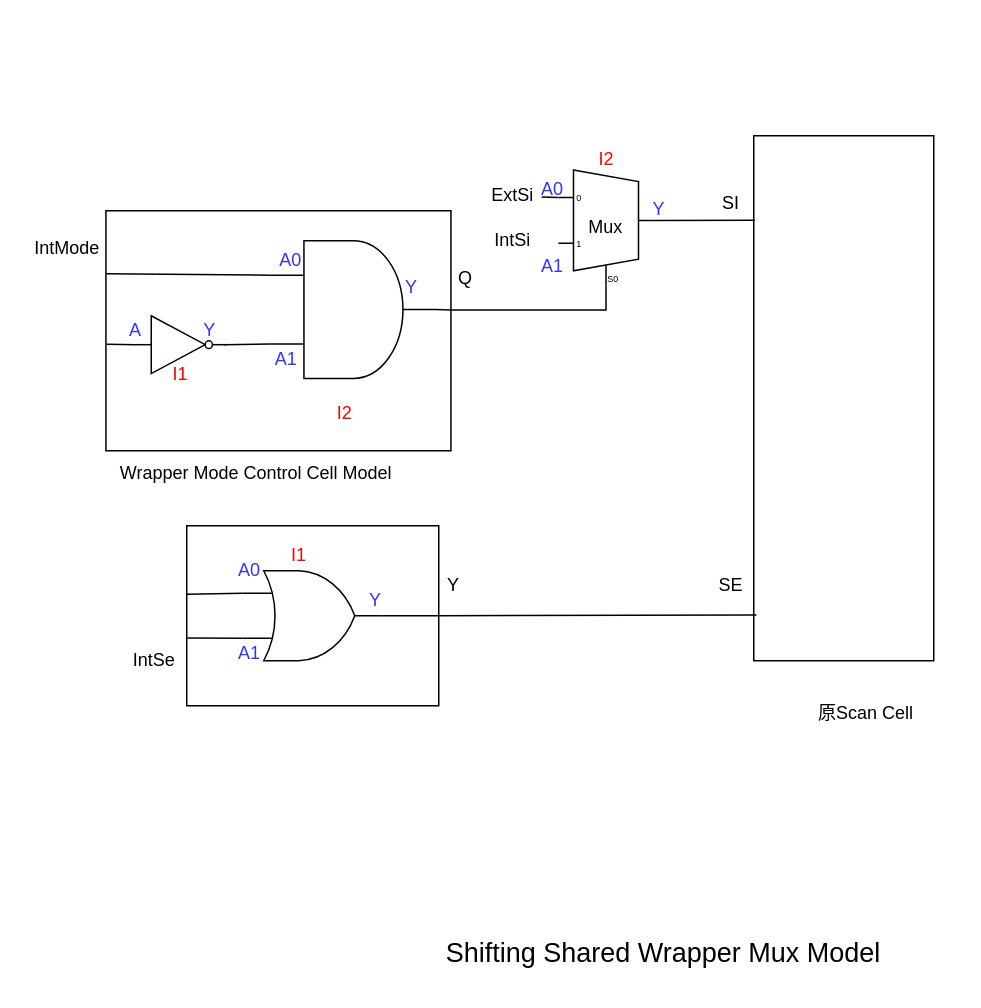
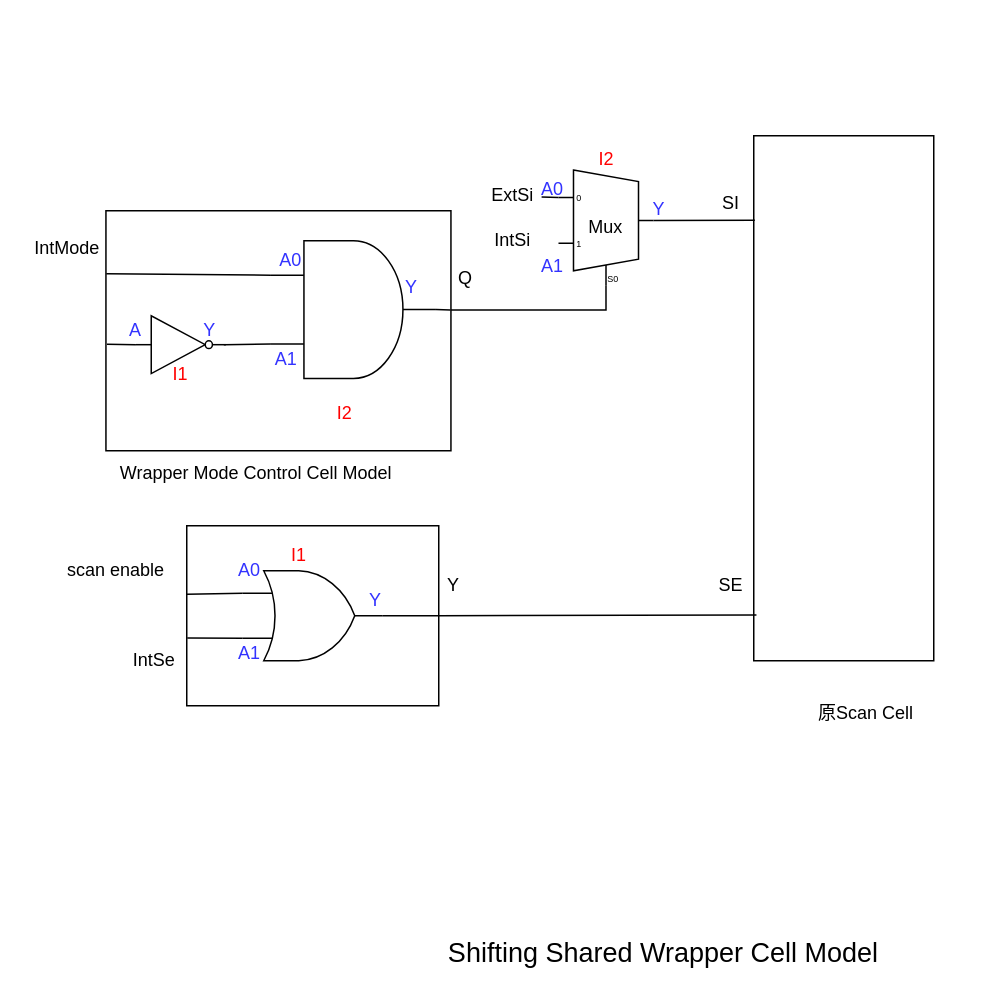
none -> (116, 571)
(664, 953) -> (664, 953)
